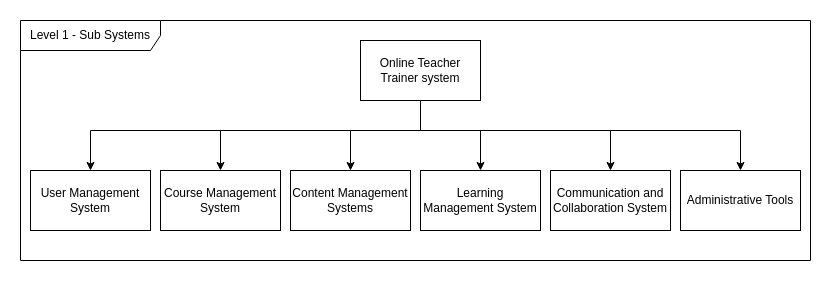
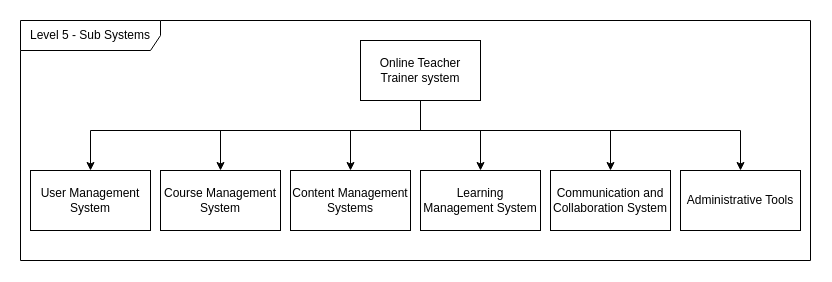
(91, 36) -> (91, 36)
